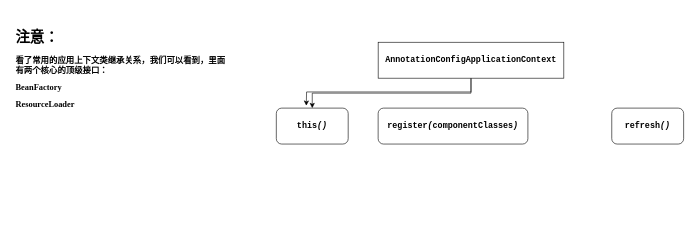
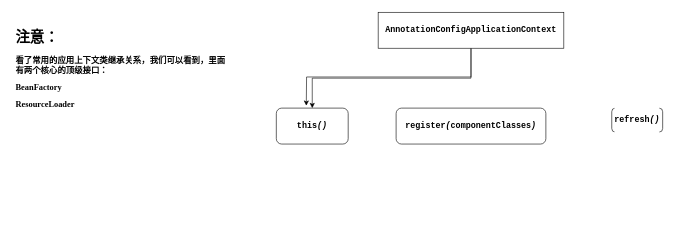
(471, 60) -> (471, 30)
(453, 126) -> (471, 126)
(648, 126) -> (638, 120)
